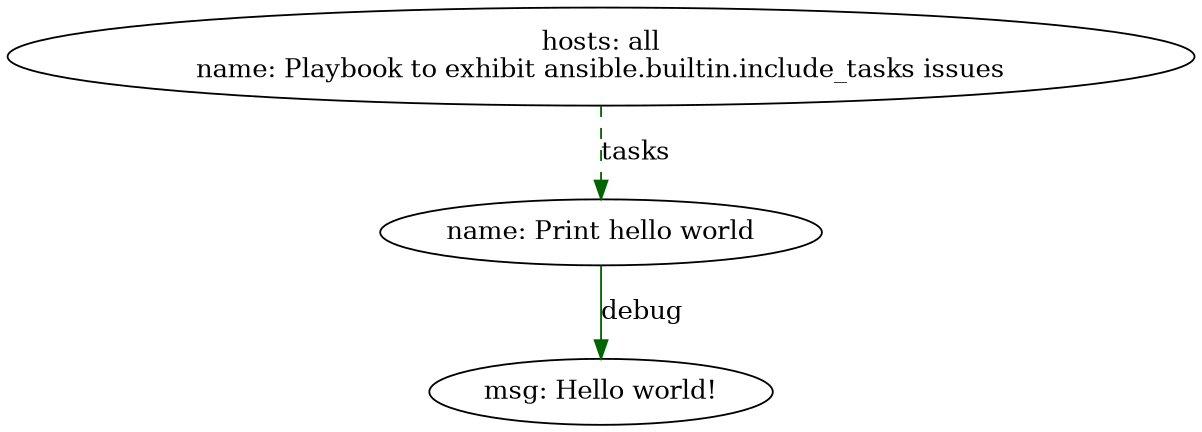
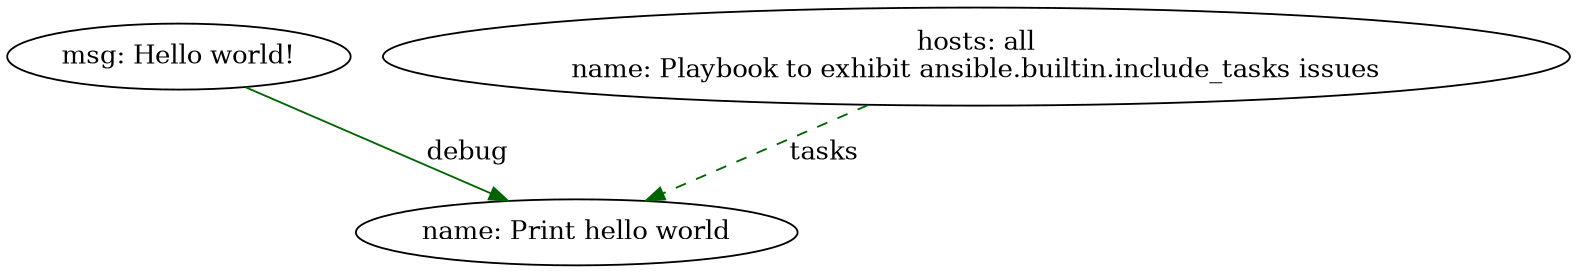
(601, 303) -> (368, 140)
